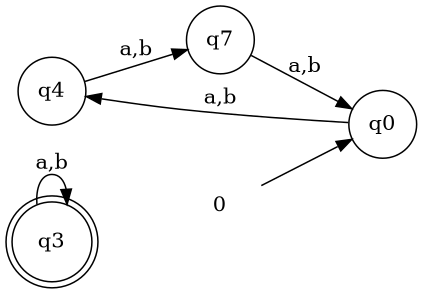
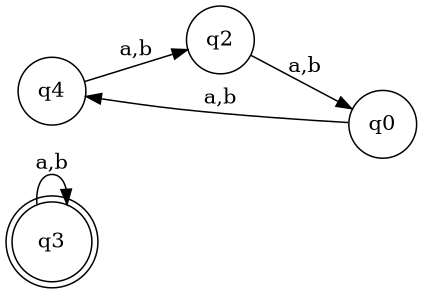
(220, 40) -> (220, 40)
(220, 206) -> none
